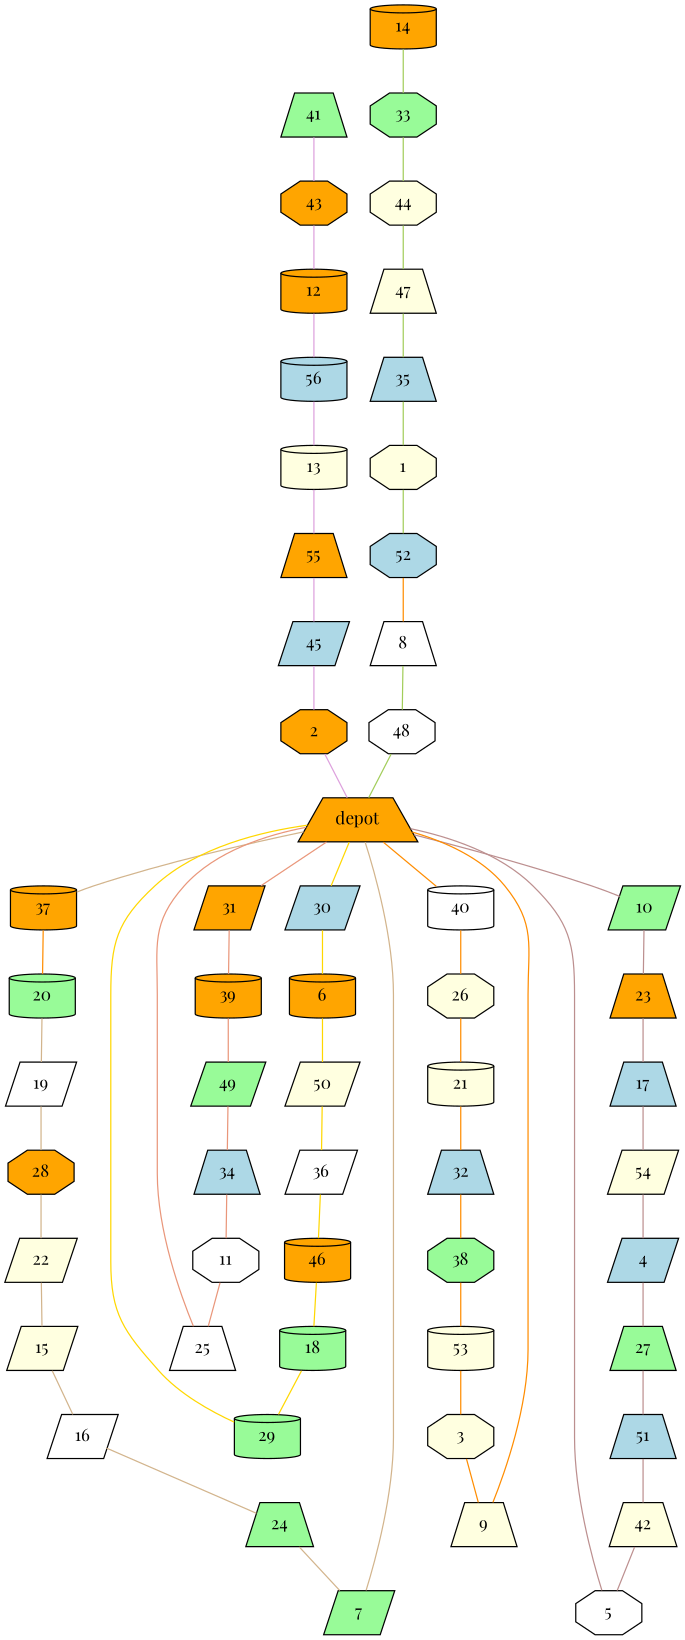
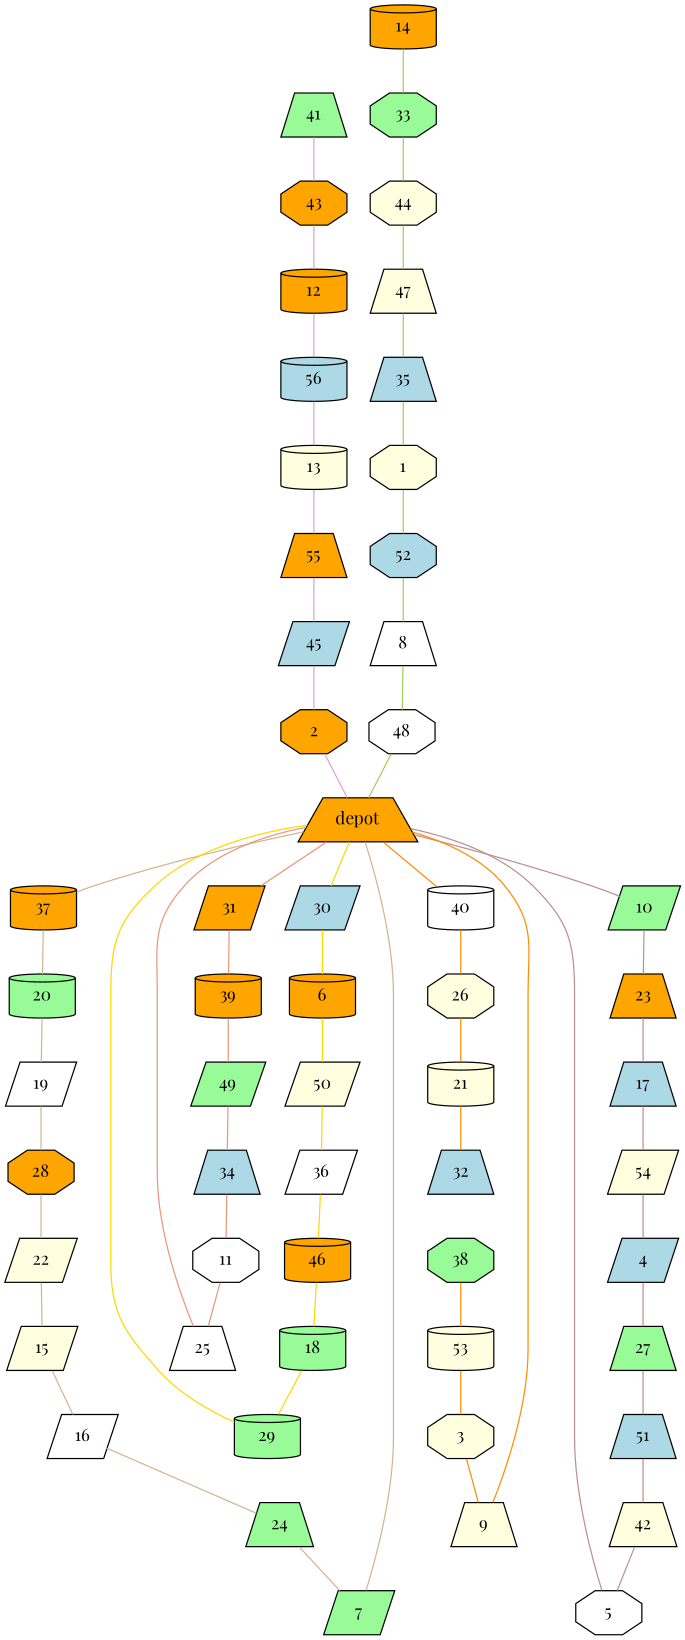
(403, 600) -> (403, 600)
(43, 952) -> (43, 952)
(461, 1216) -> none
